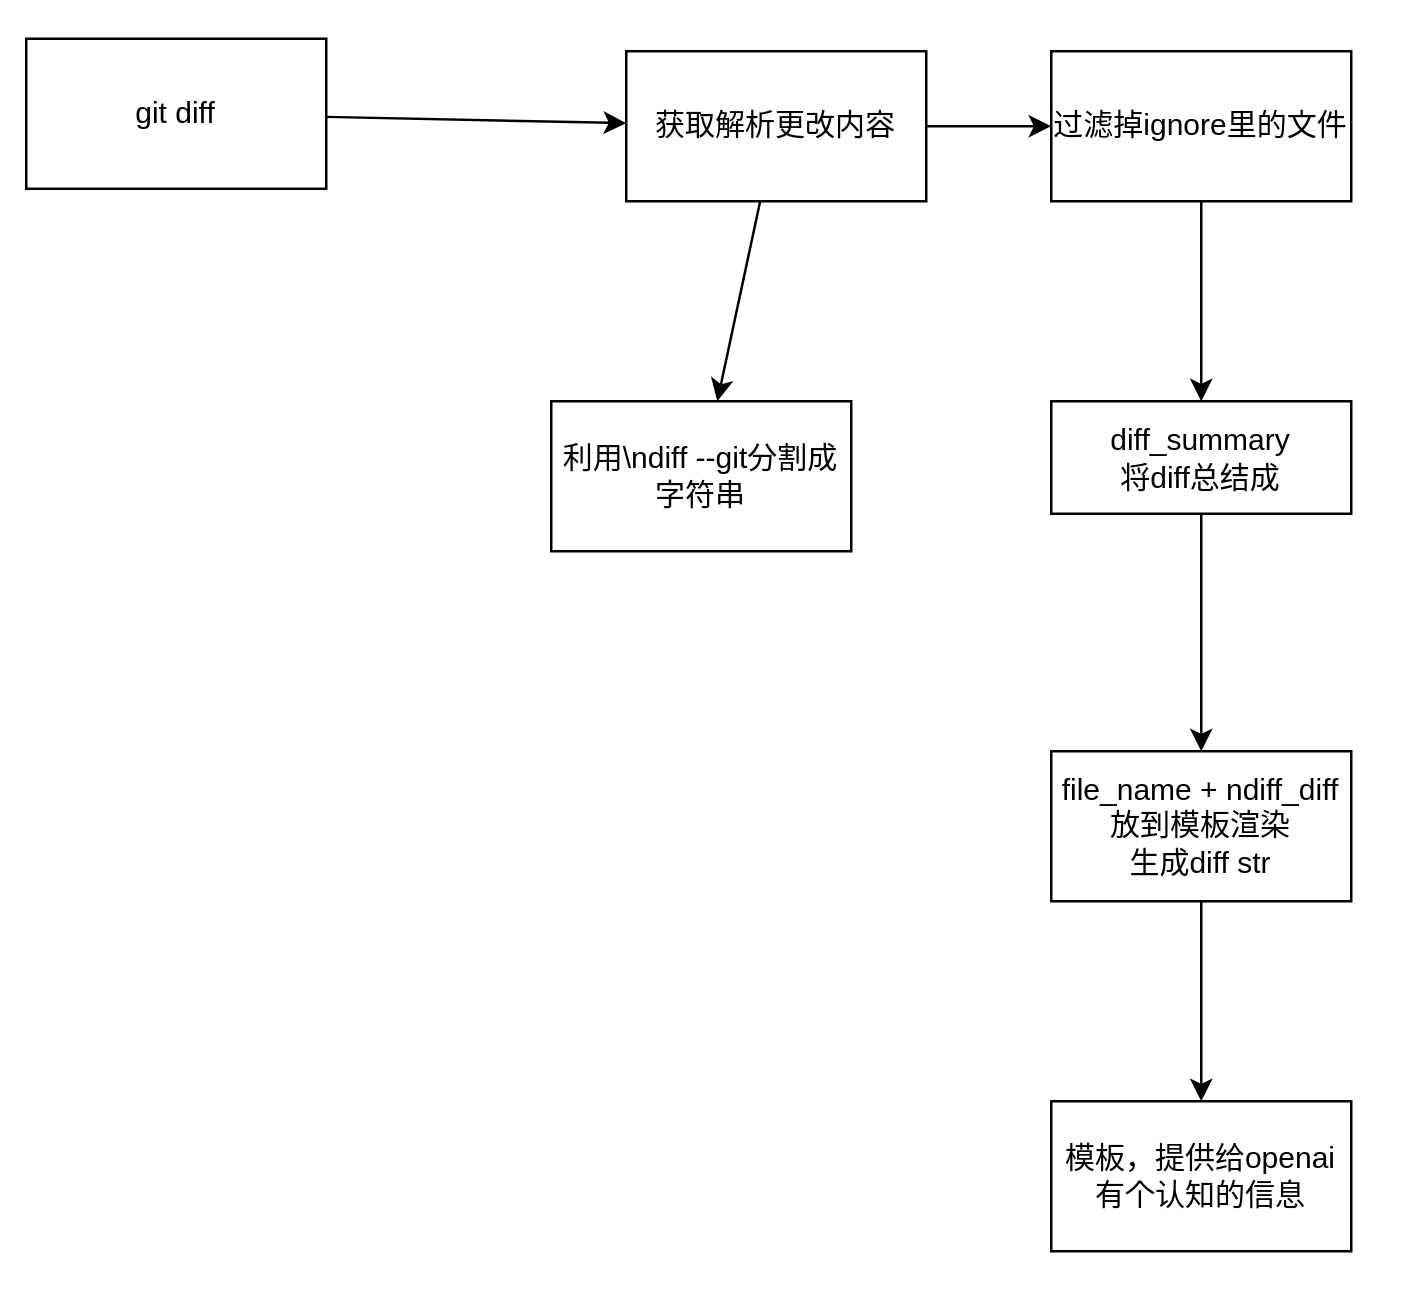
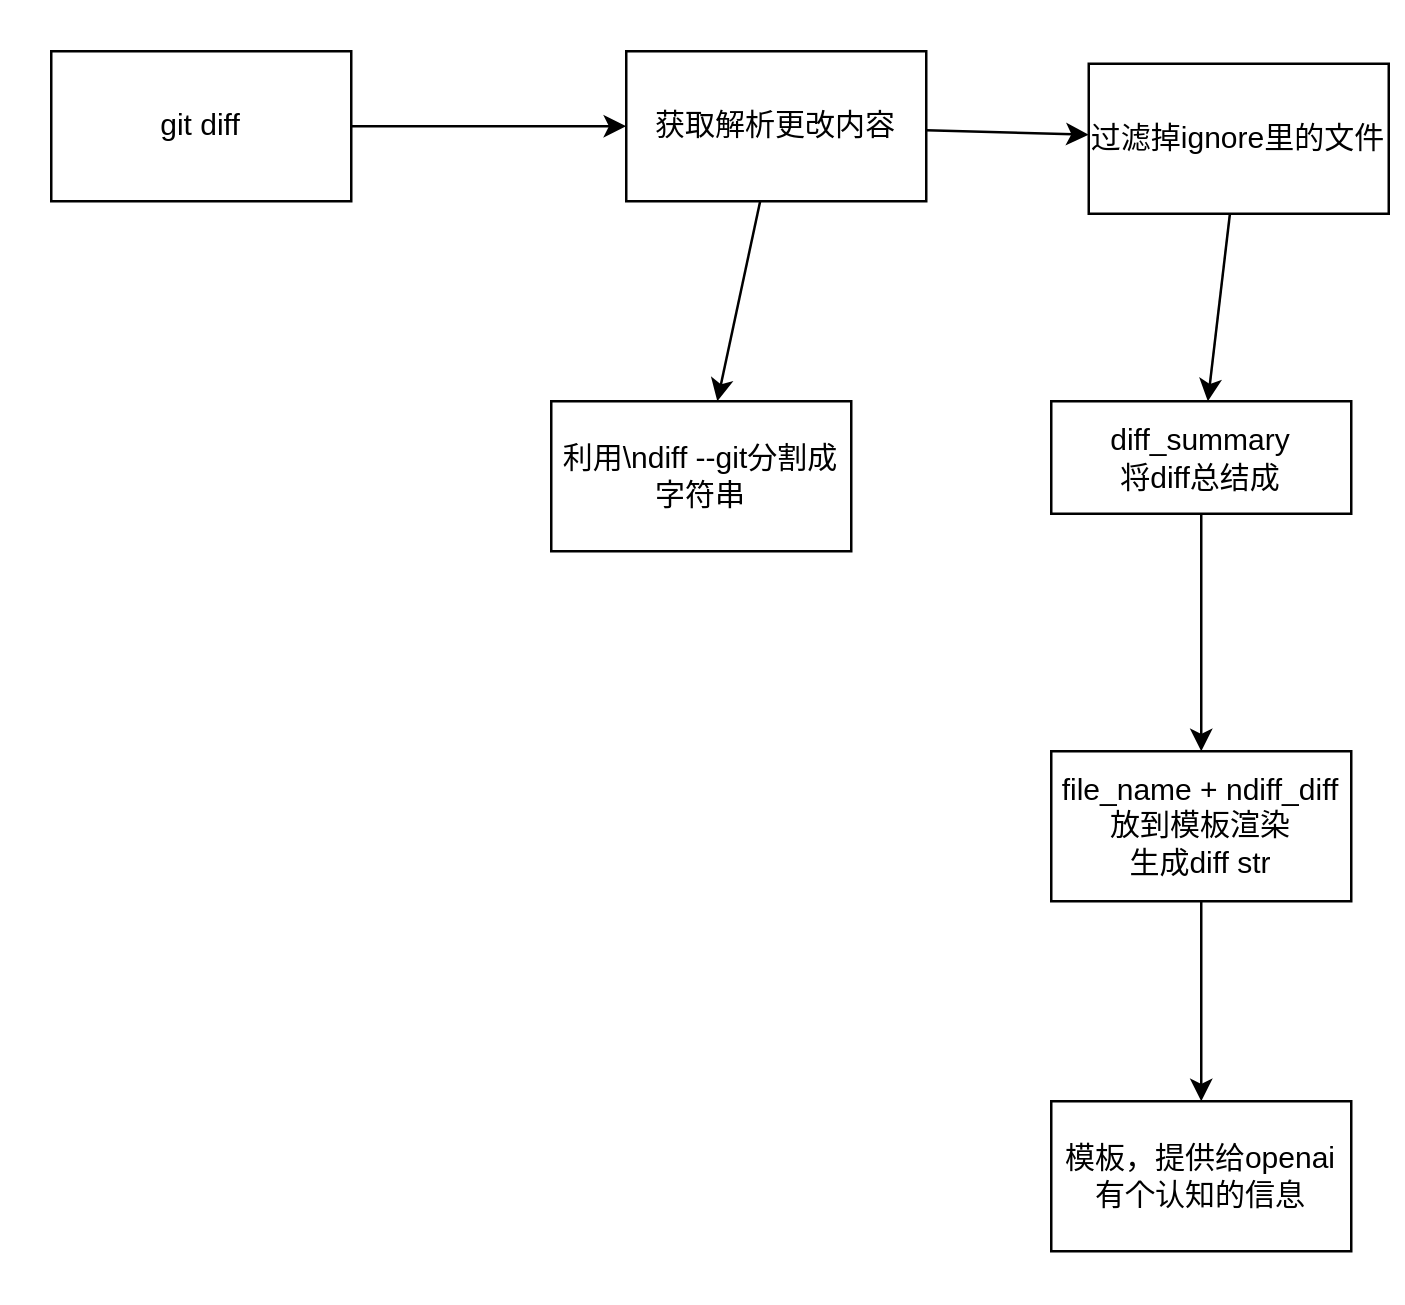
(176, 114) -> (201, 126)
(1201, 126) -> (1239, 139)
